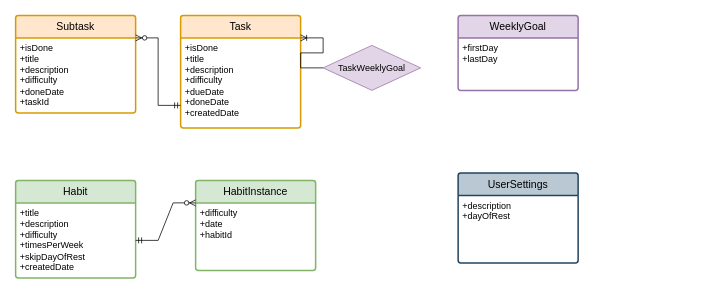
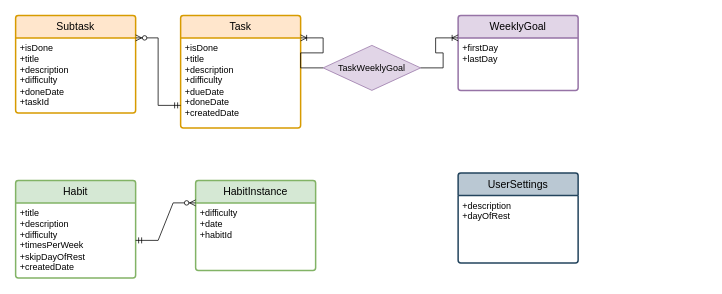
none -> (441, 53)
